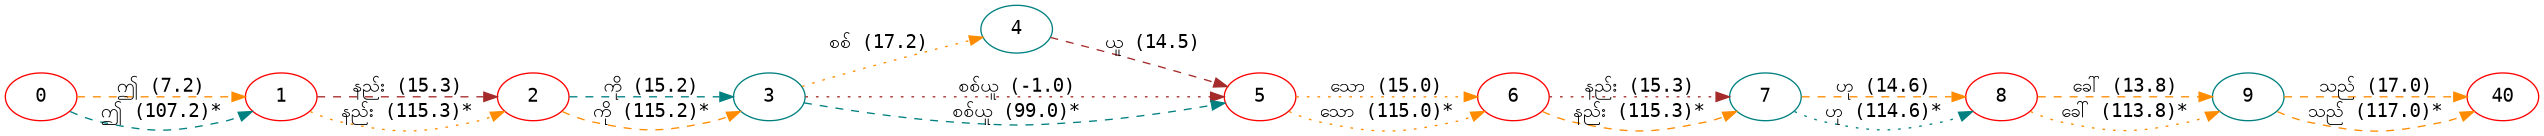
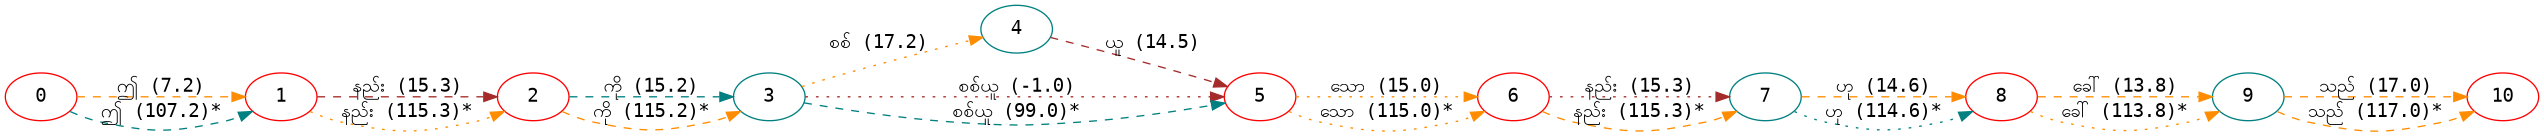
(2503, 97) -> (2503, 97)
